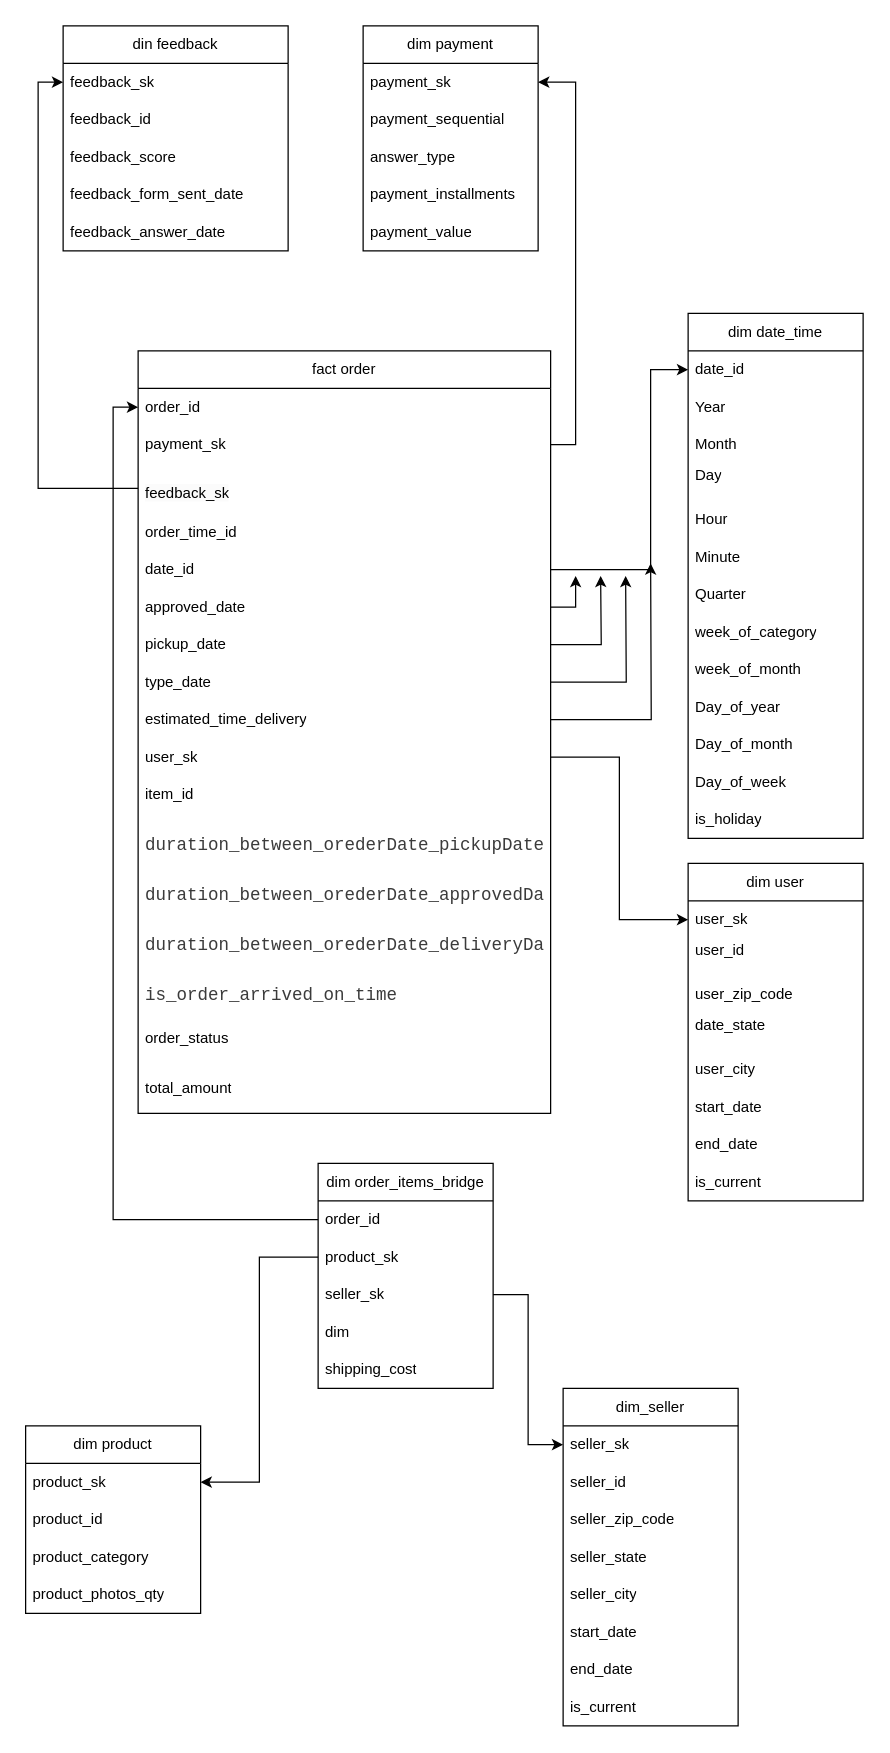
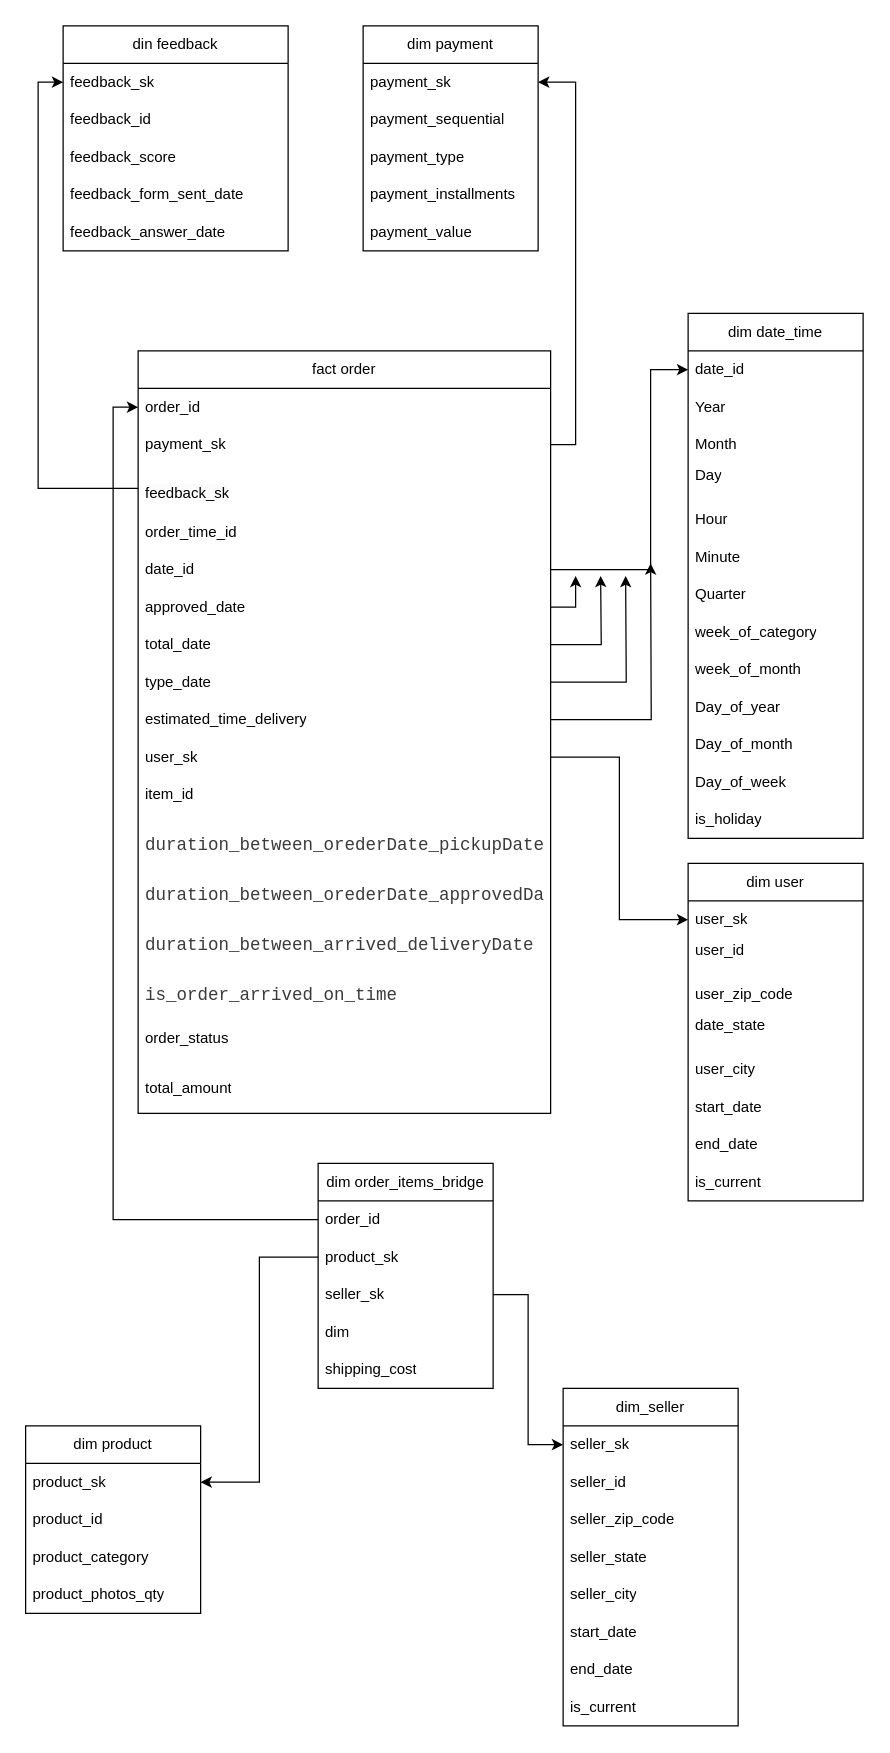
(417, 157) -> (421, 157)
(190, 644) -> (186, 644)
(308, 938) -> (293, 938)
